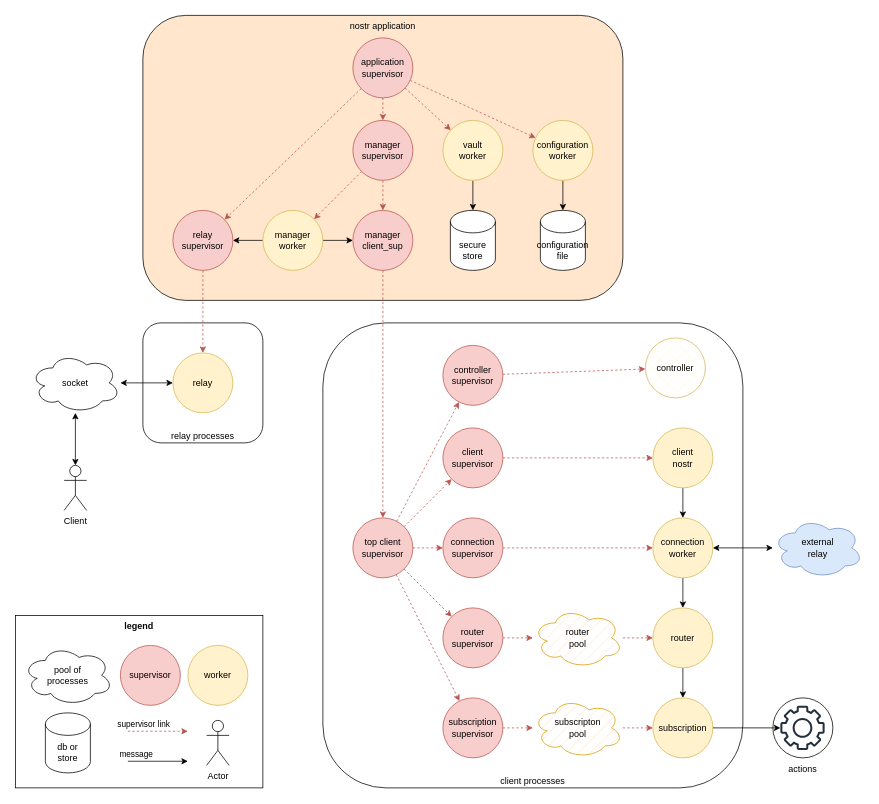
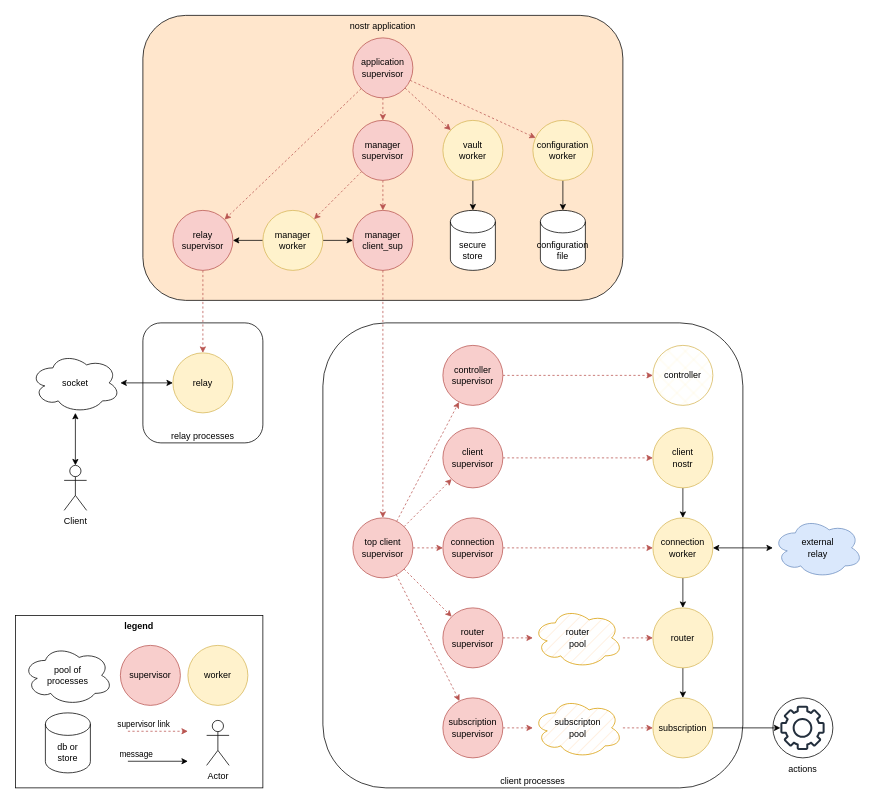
(675, 368) -> (683, 375)
